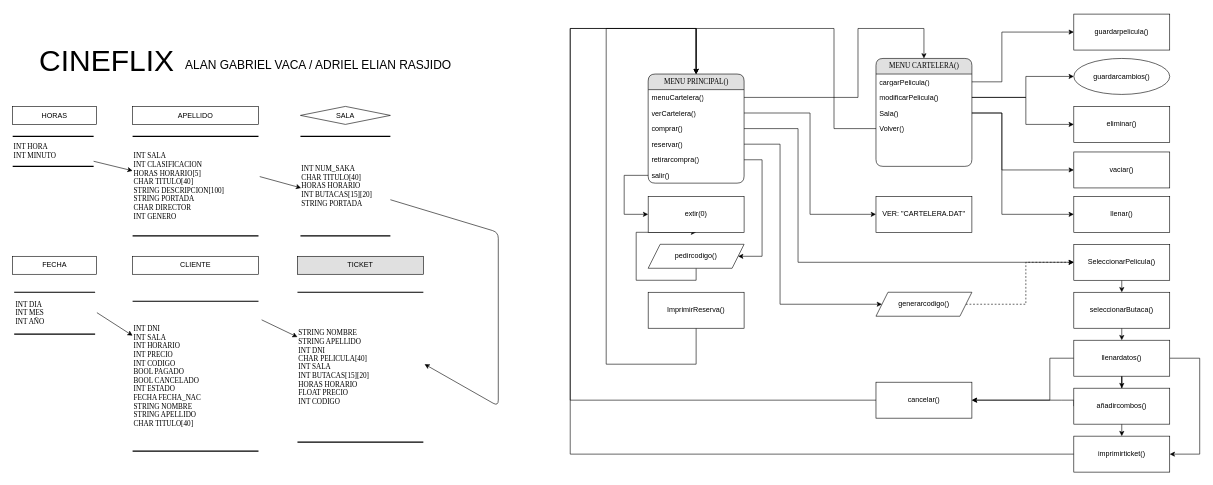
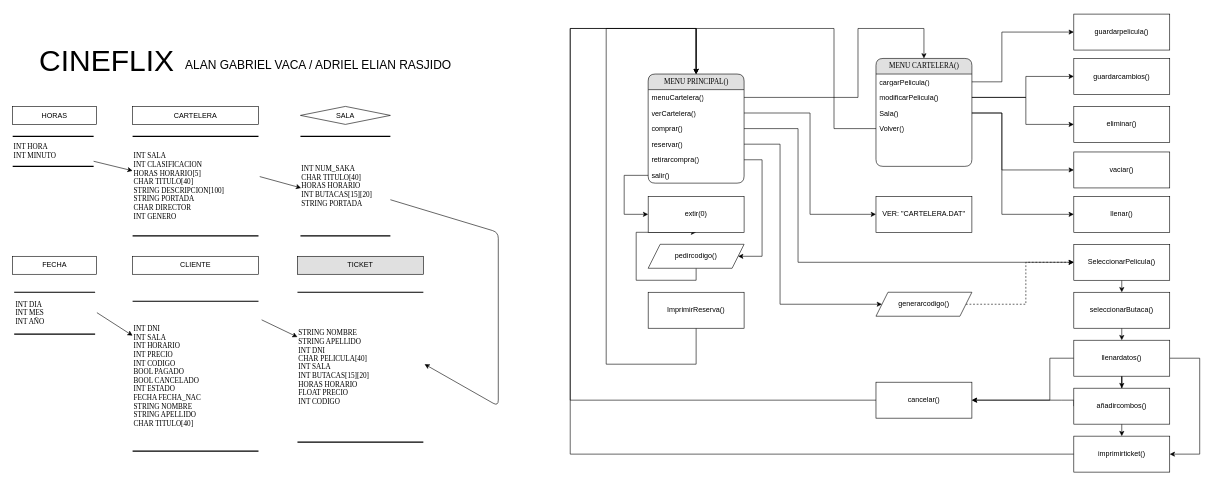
(1122, 77) -> (1122, 77)
(195, 116) -> (195, 116)
